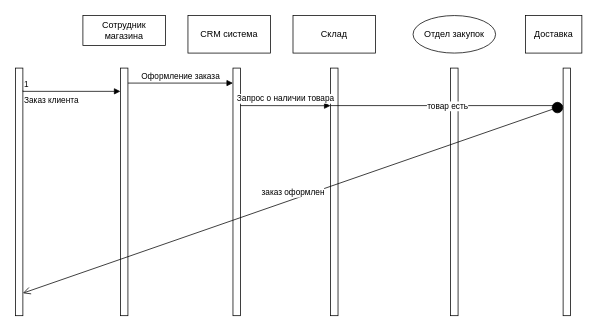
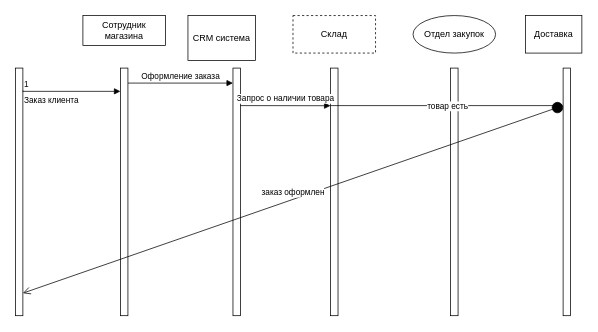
(229, 34) -> (222, 38)
(334, 34) -> (334, 34)
